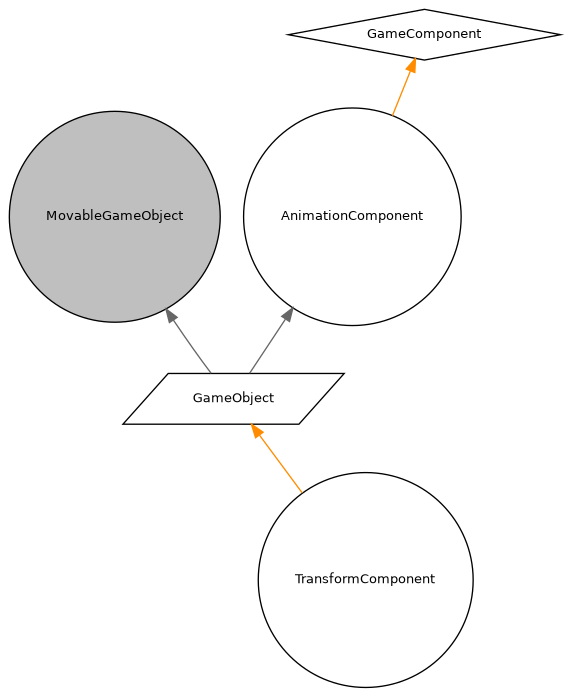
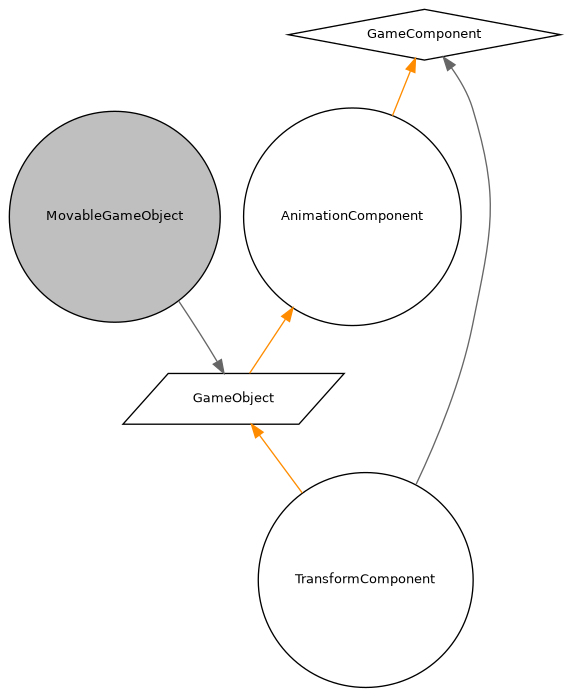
none -> (482, 277)
(268, 346) -> (268, 346)
(192, 347) -> (198, 331)
